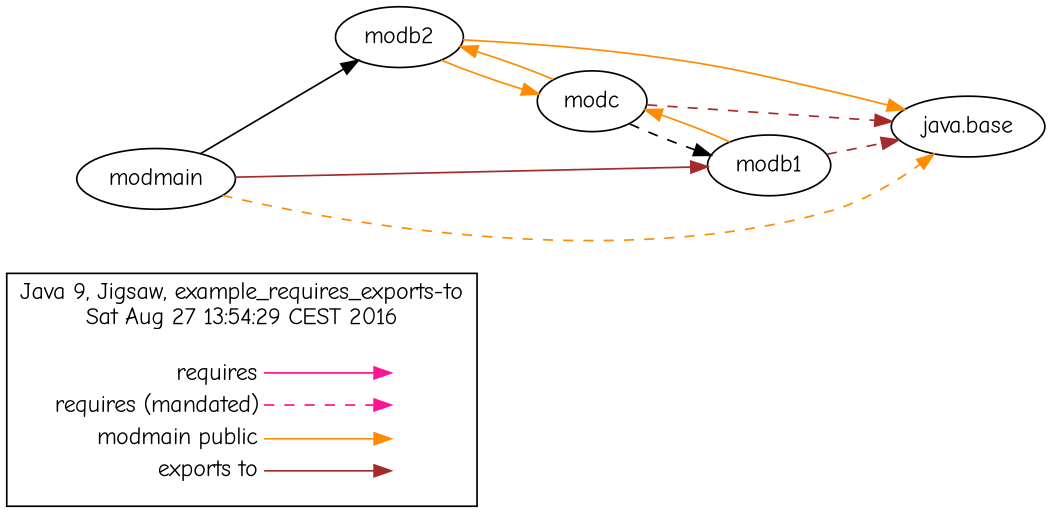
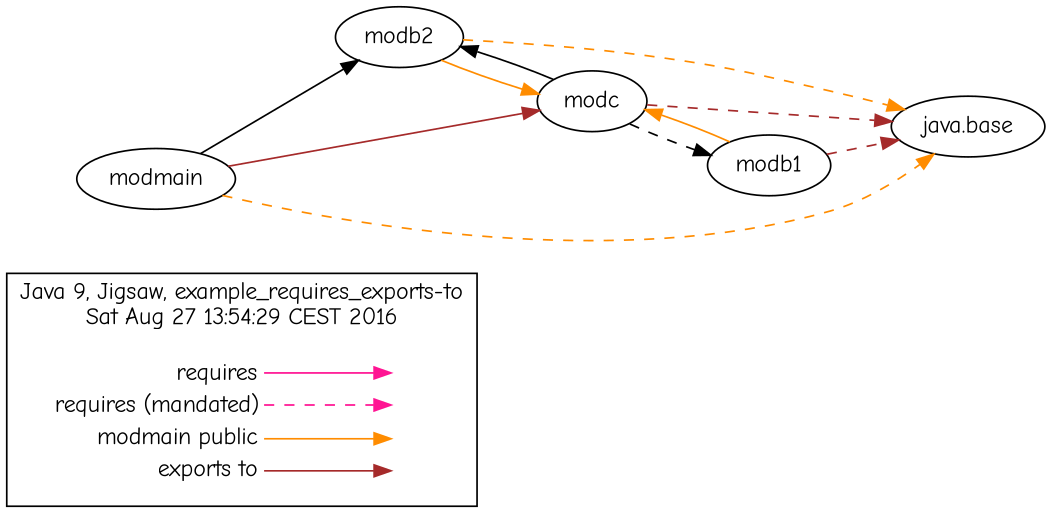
(677, 60) -> (677, 60)
(516, 65) -> (516, 65)
(463, 172) -> (376, 140)
